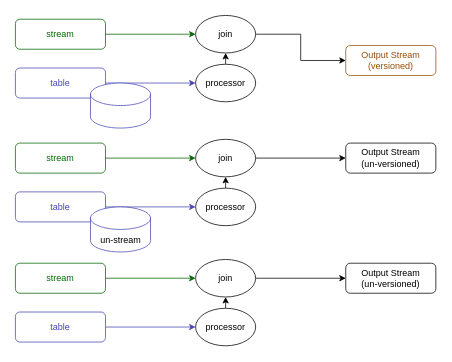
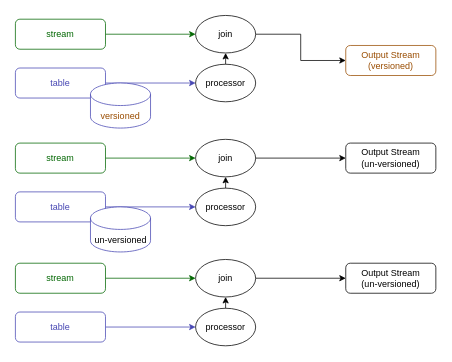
none -> (120, 117)
(121, 240) -> (121, 240)
